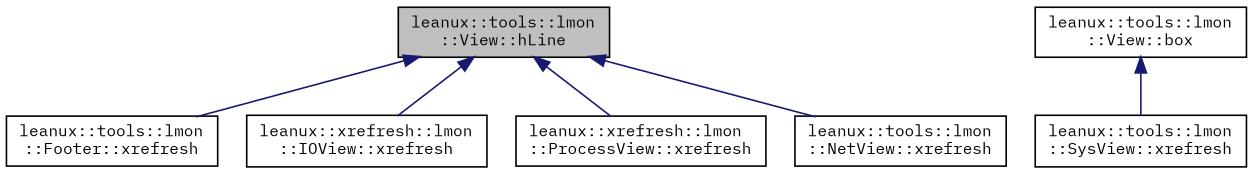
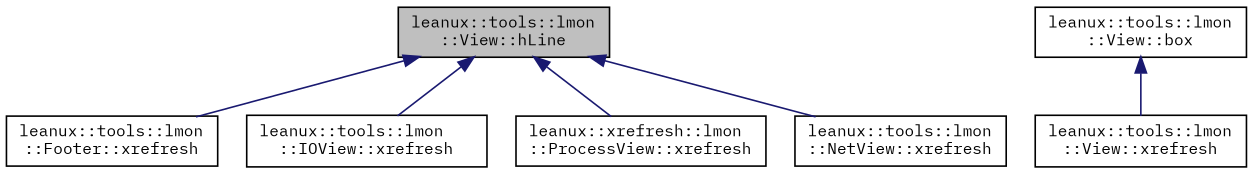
(367, 141) -> (367, 141)
(1141, 141) -> (1141, 141)
